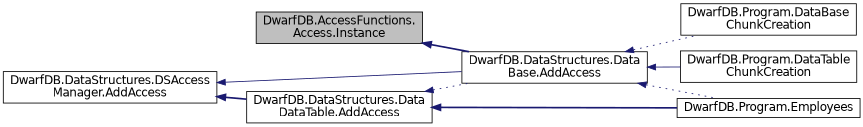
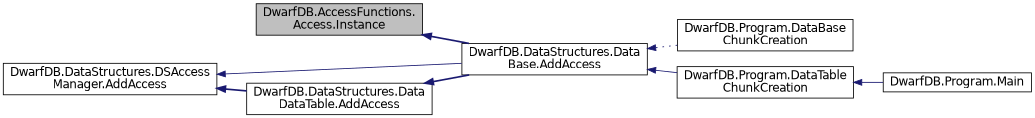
none -> (957, 82)
(451, 87) -> (451, 78)
(769, 108) -> none
